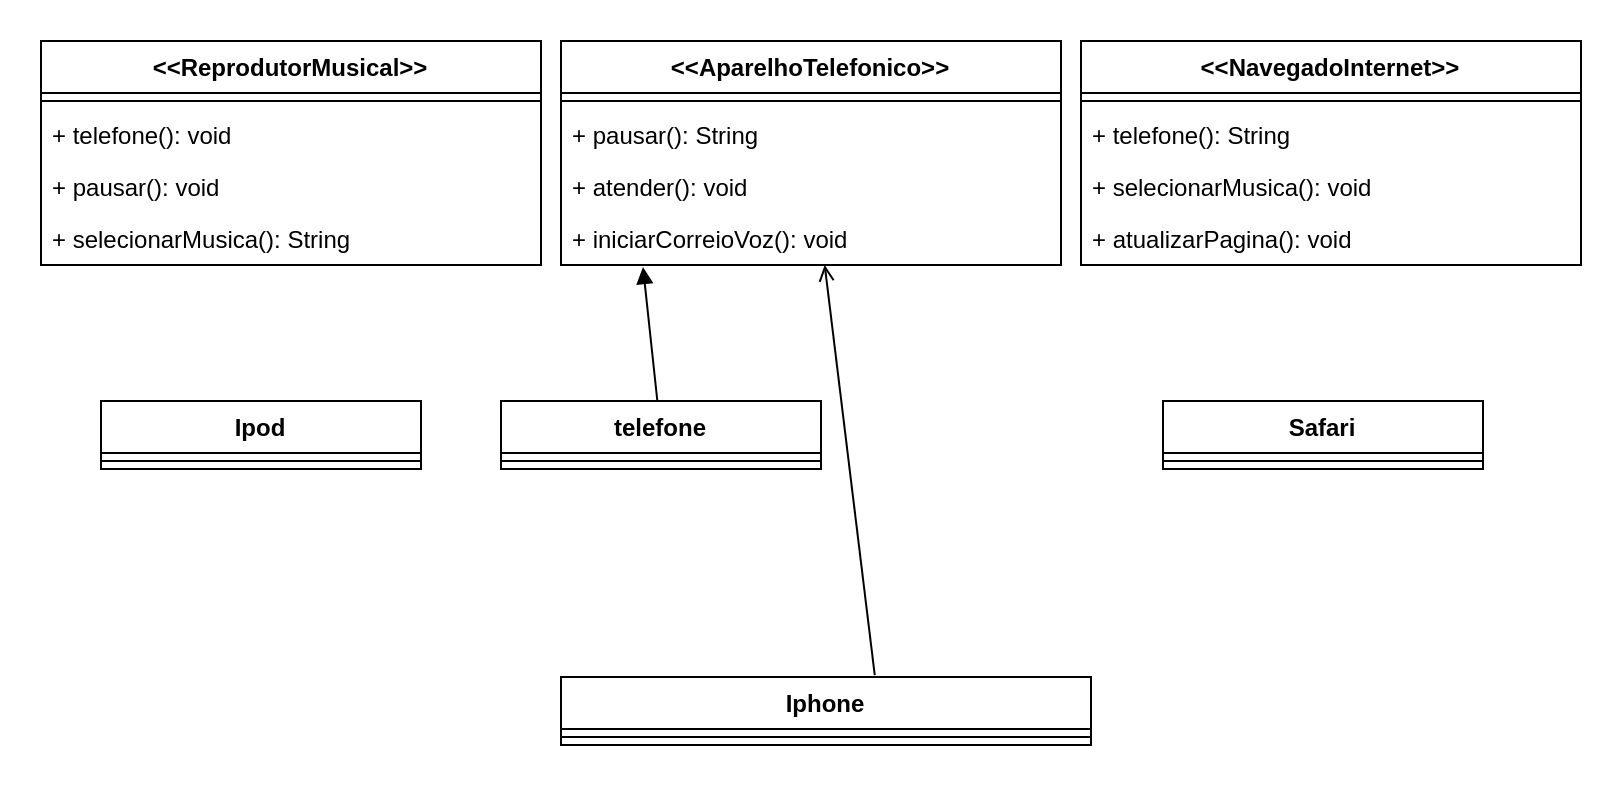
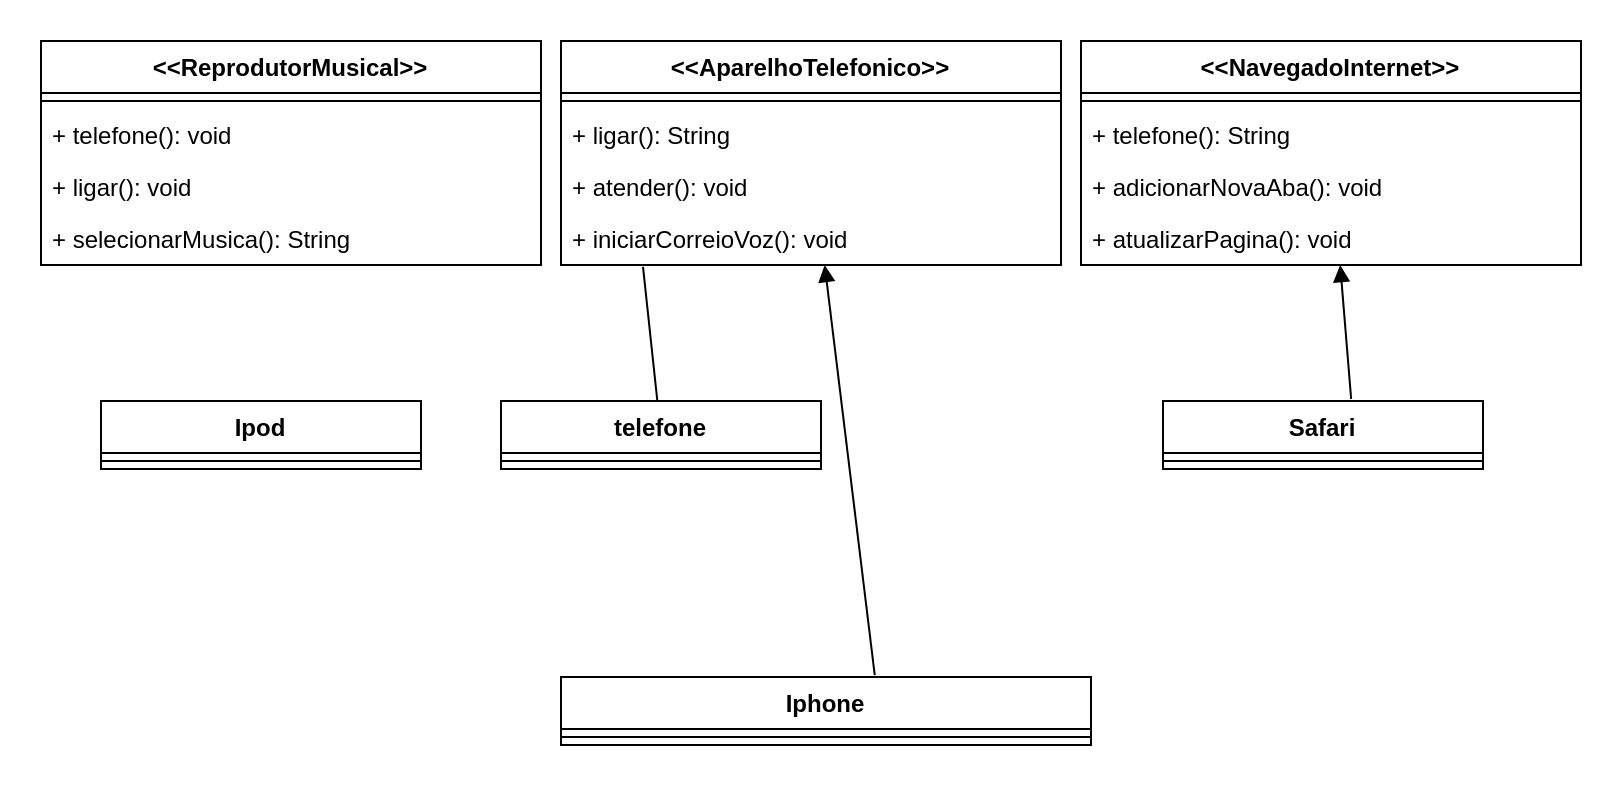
(681, 137) -> (669, 137)
(148, 189) -> (135, 189)
(1246, 189) -> (1249, 189)
(826, 277) -> (827, 282)
(645, 284) -> (644, 277)
none -> (1346, 340)
